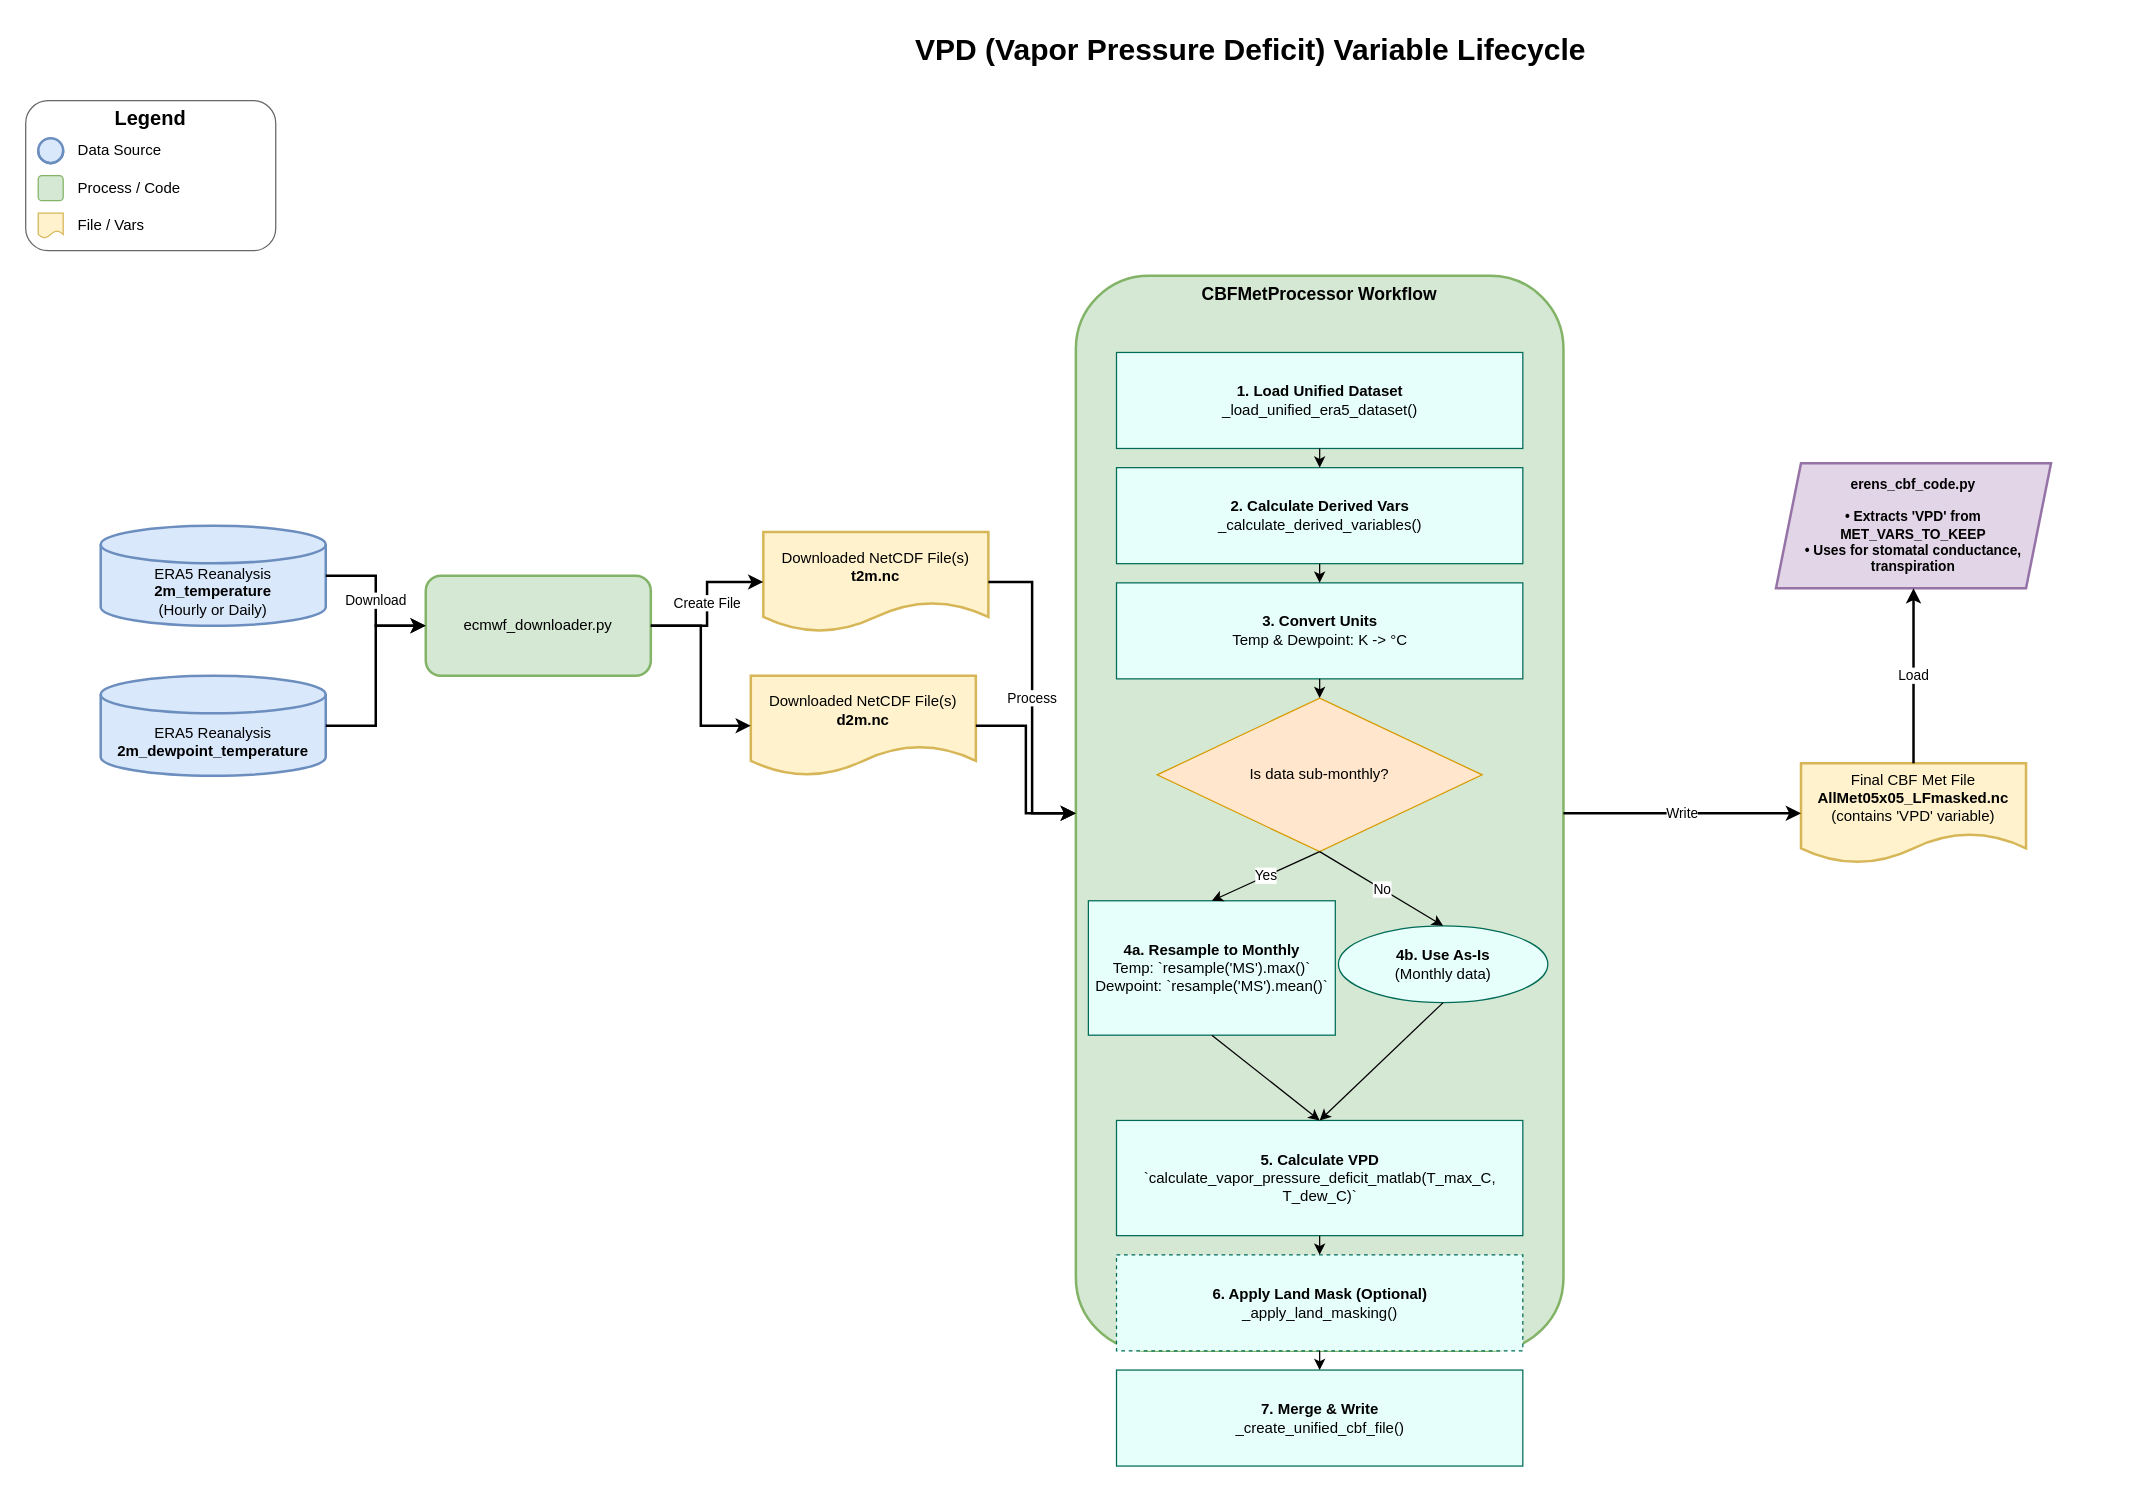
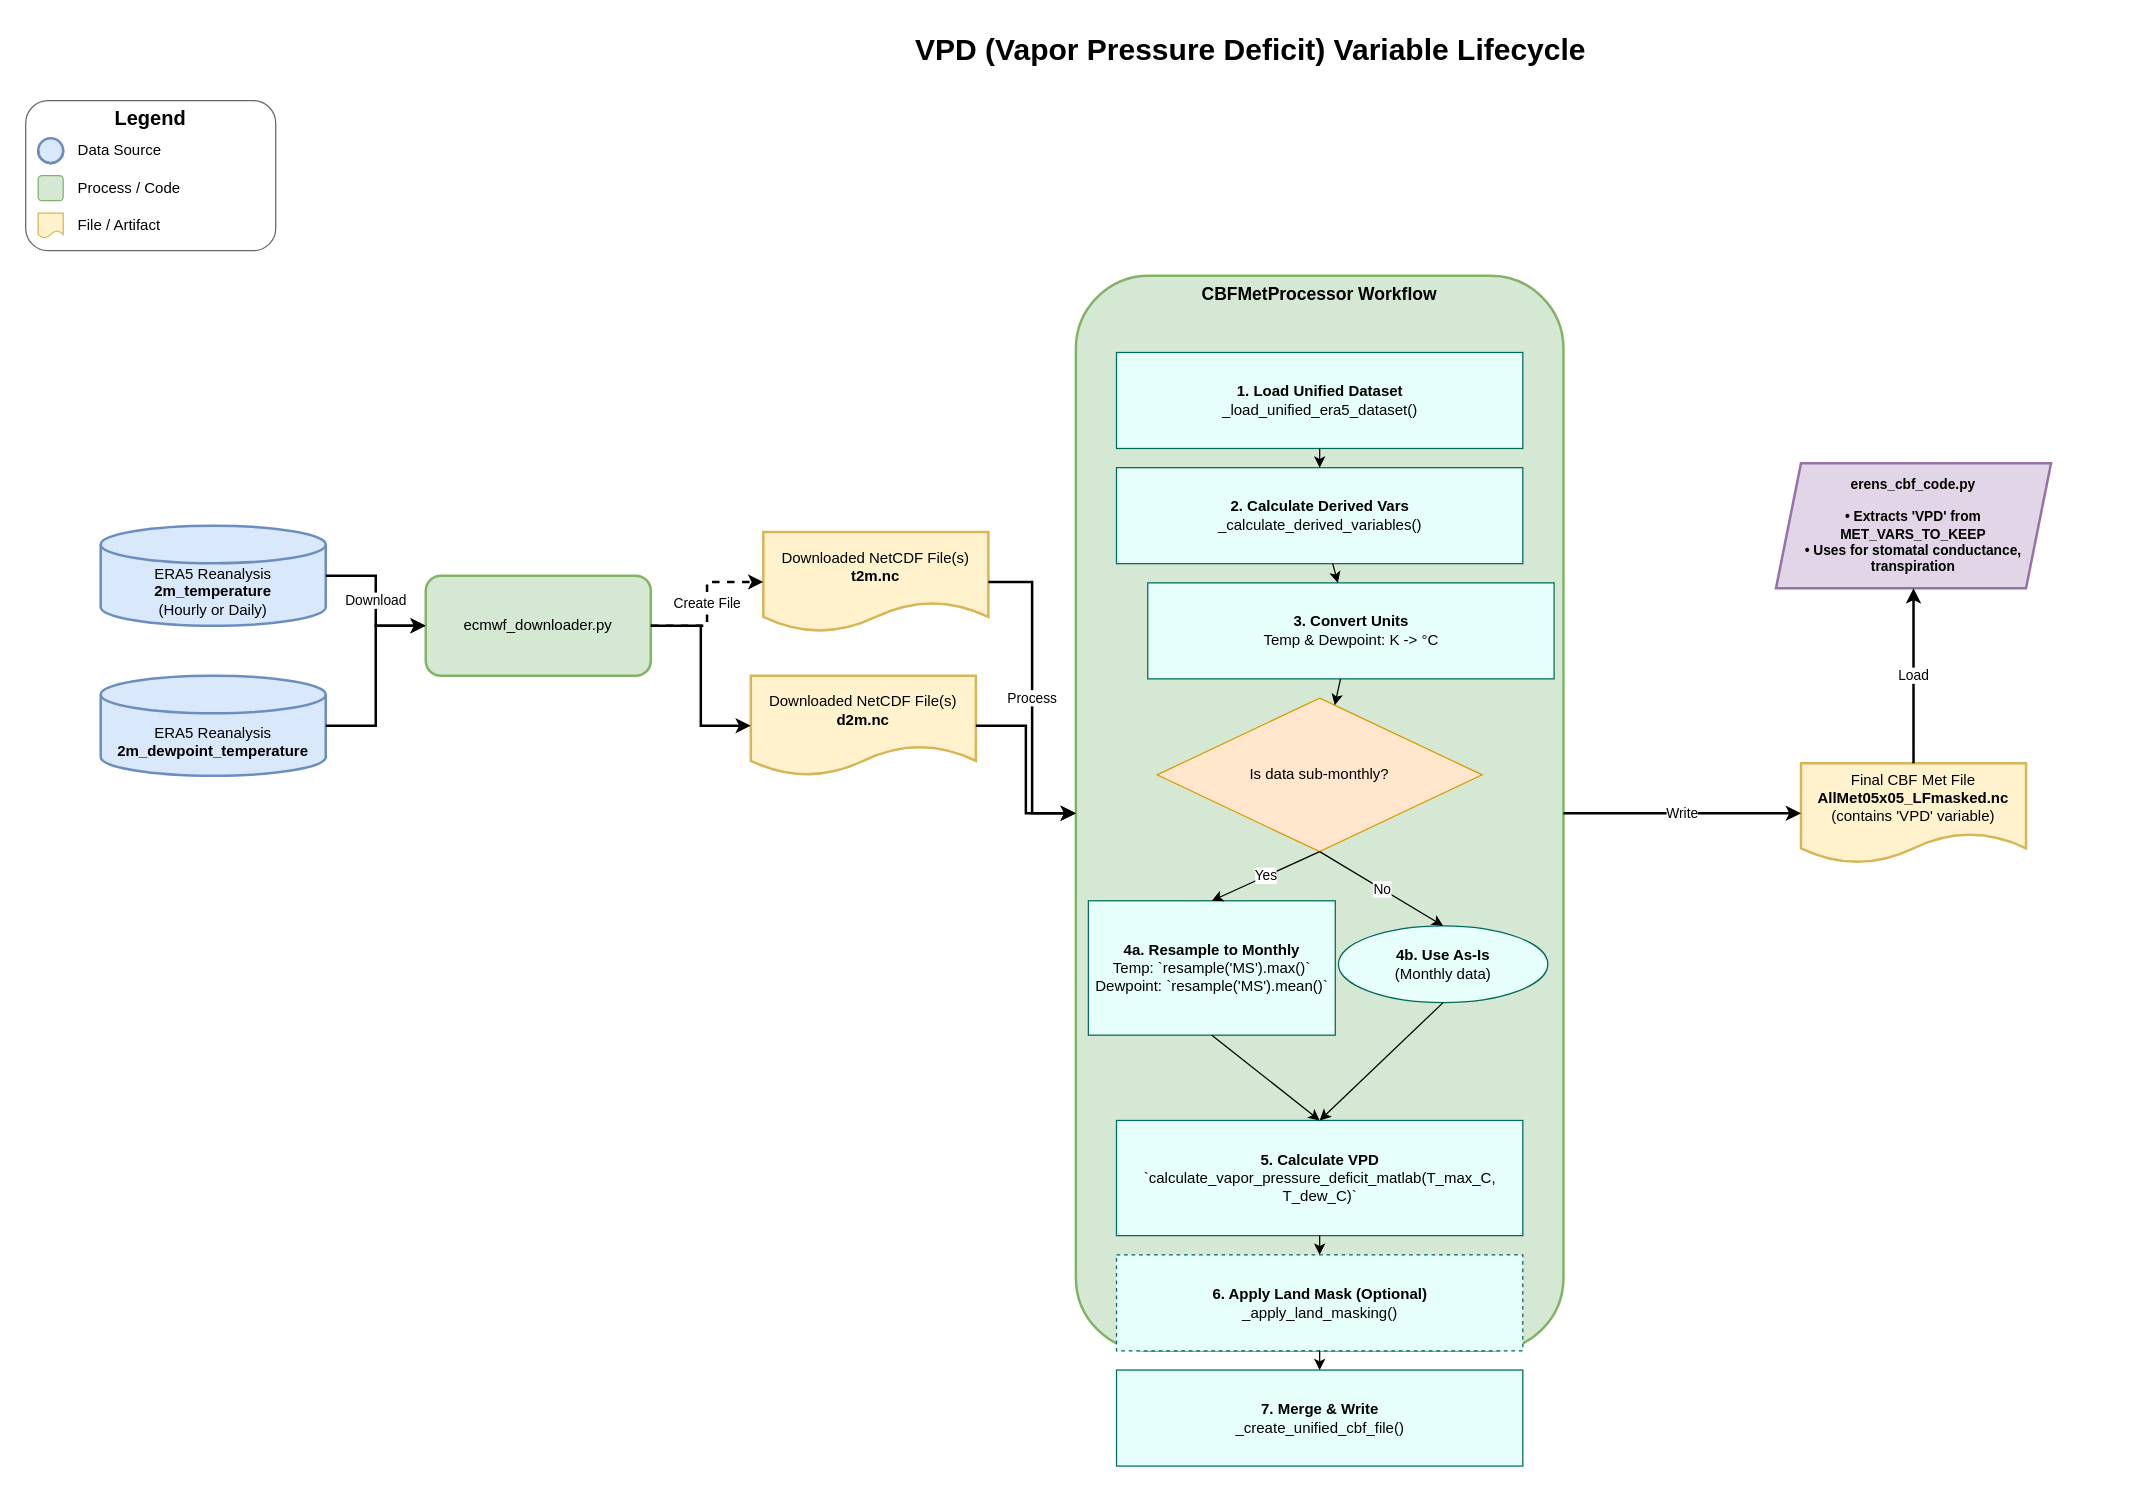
(117, 226) -> (131, 226)
(722, 582) -> (722, 582)
(1319, 631) -> (1351, 631)
